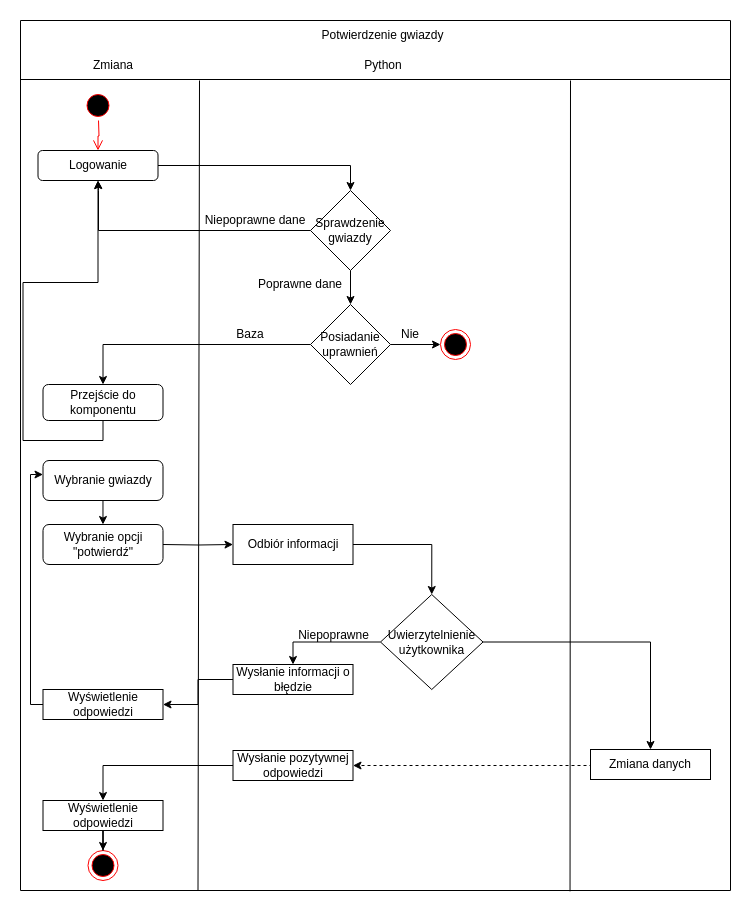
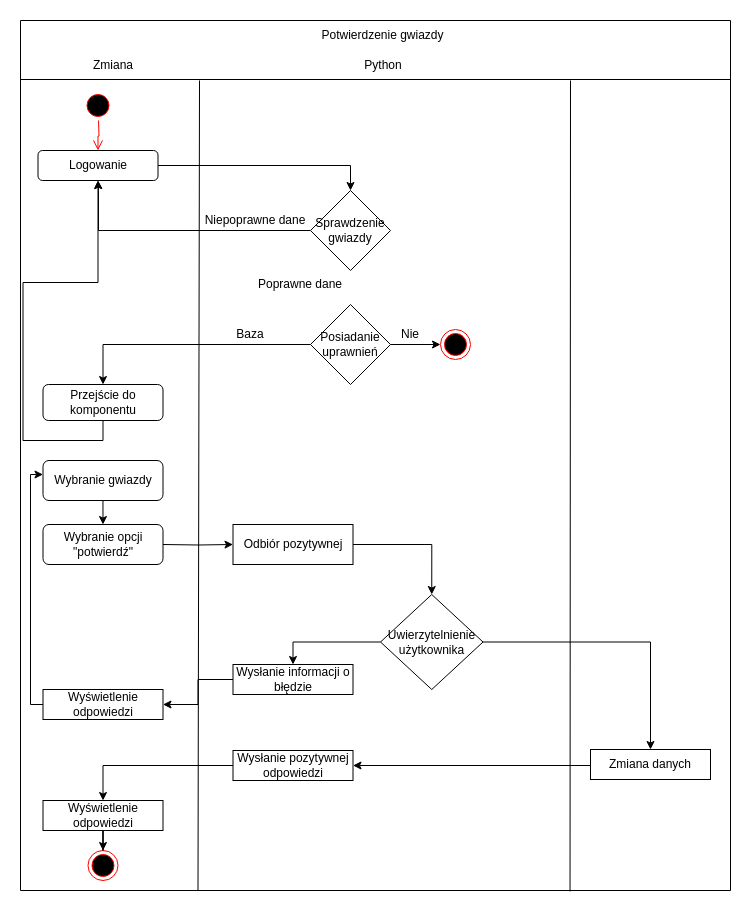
(351, 290) -> none
(294, 545) -> (294, 545)
(334, 636) -> none
(475, 766) -> (475, 766)
